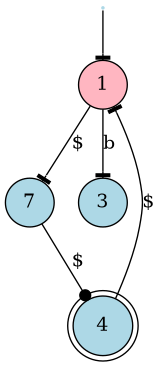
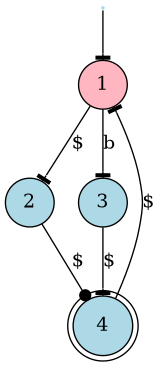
(30, 203) -> (30, 203)
none -> (103, 258)
